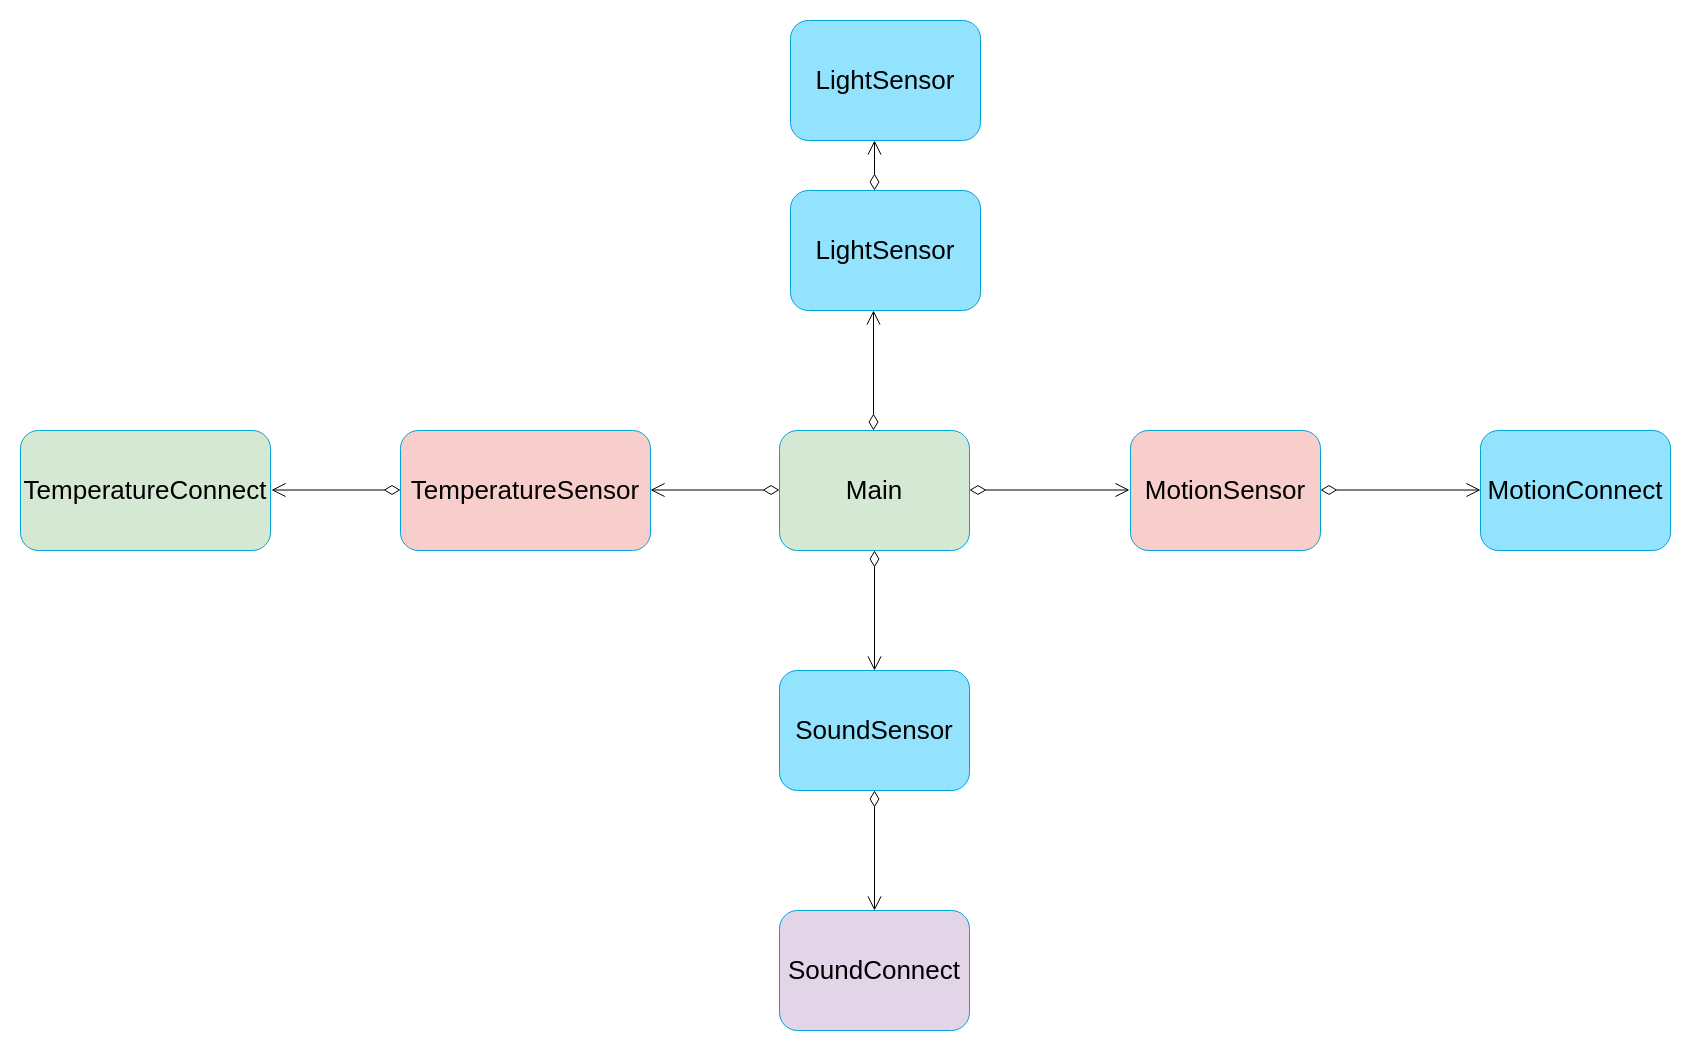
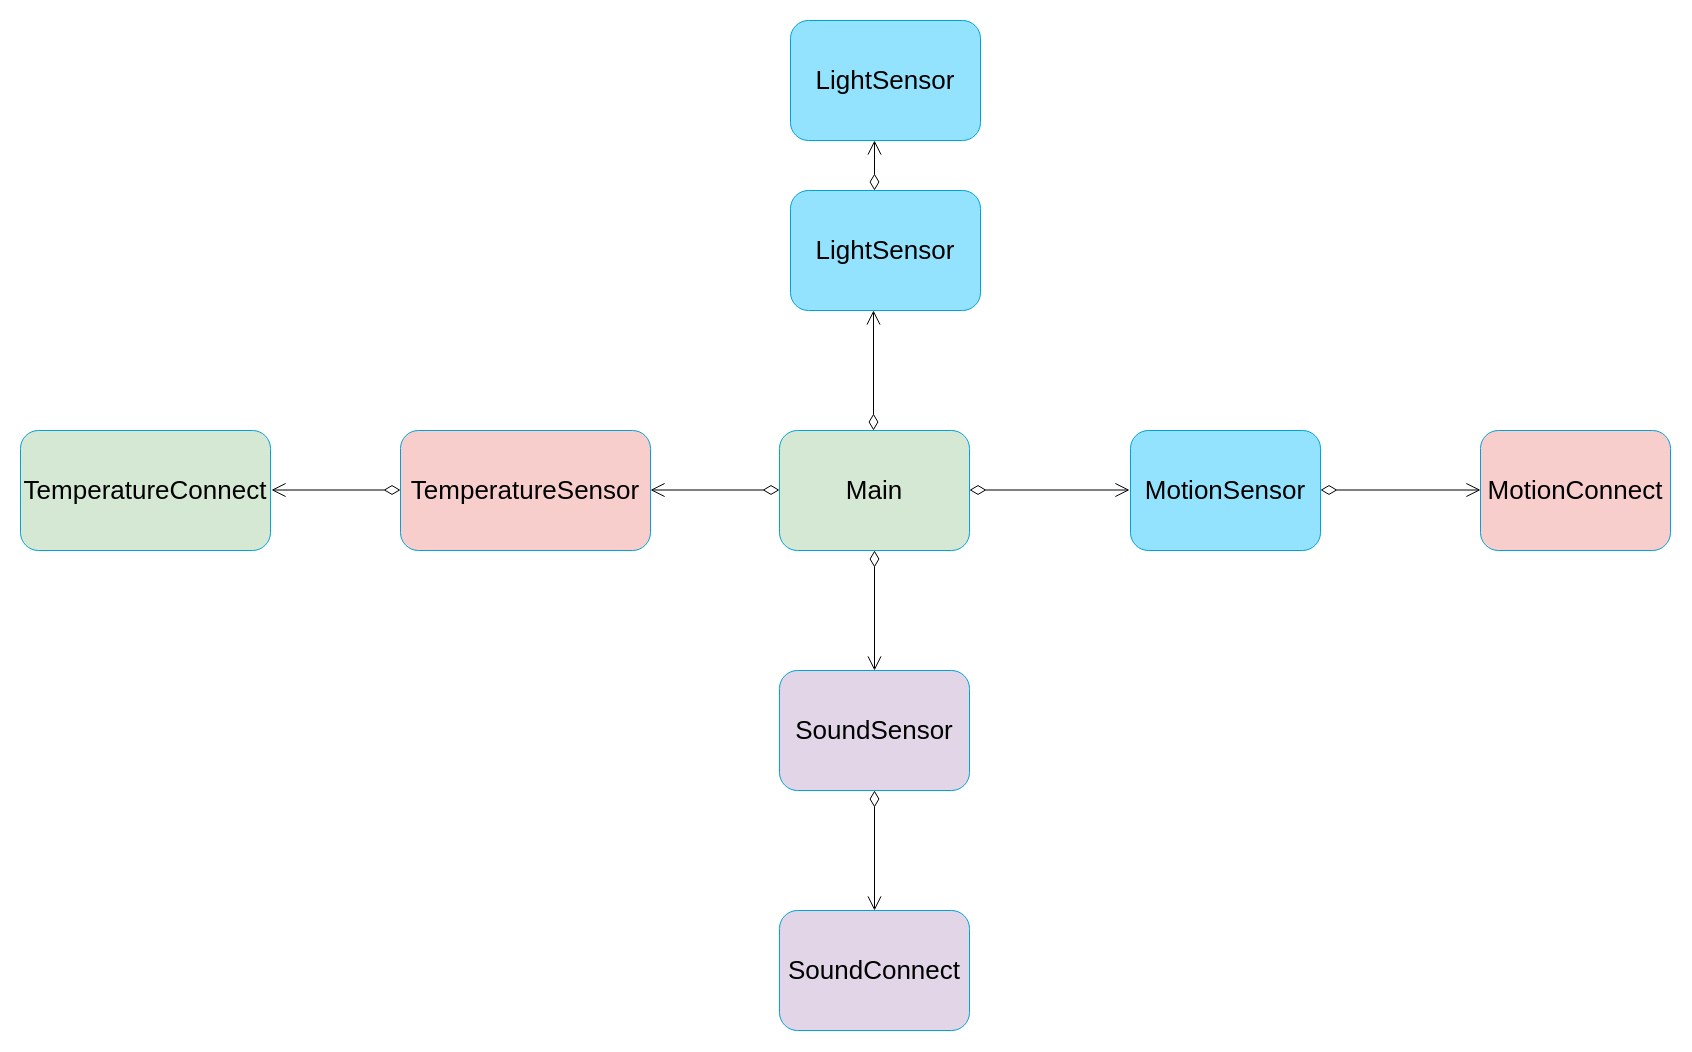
(1226, 491) -> (1226, 491)
(1576, 491) -> (1576, 491)
(875, 731) -> (875, 731)
